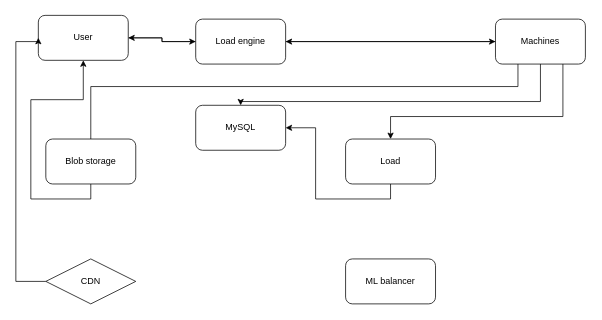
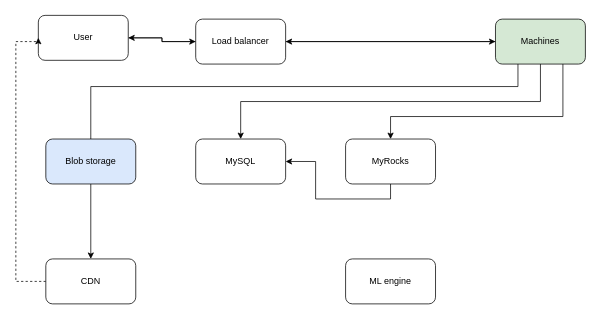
(240, 42) -> (240, 42)
(540, 42) -> (540, 42)
(73, 100) -> (90, 226)
(240, 128) -> (240, 162)
(90, 162) -> (90, 162)
(390, 162) -> (390, 162)
(15, 168) -> (15, 168)
(90, 282) -> (90, 282)
(390, 282) -> (390, 282)
